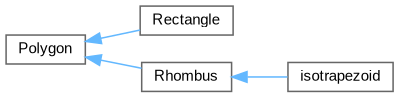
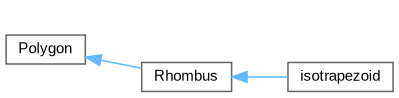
(187, 21) -> none
